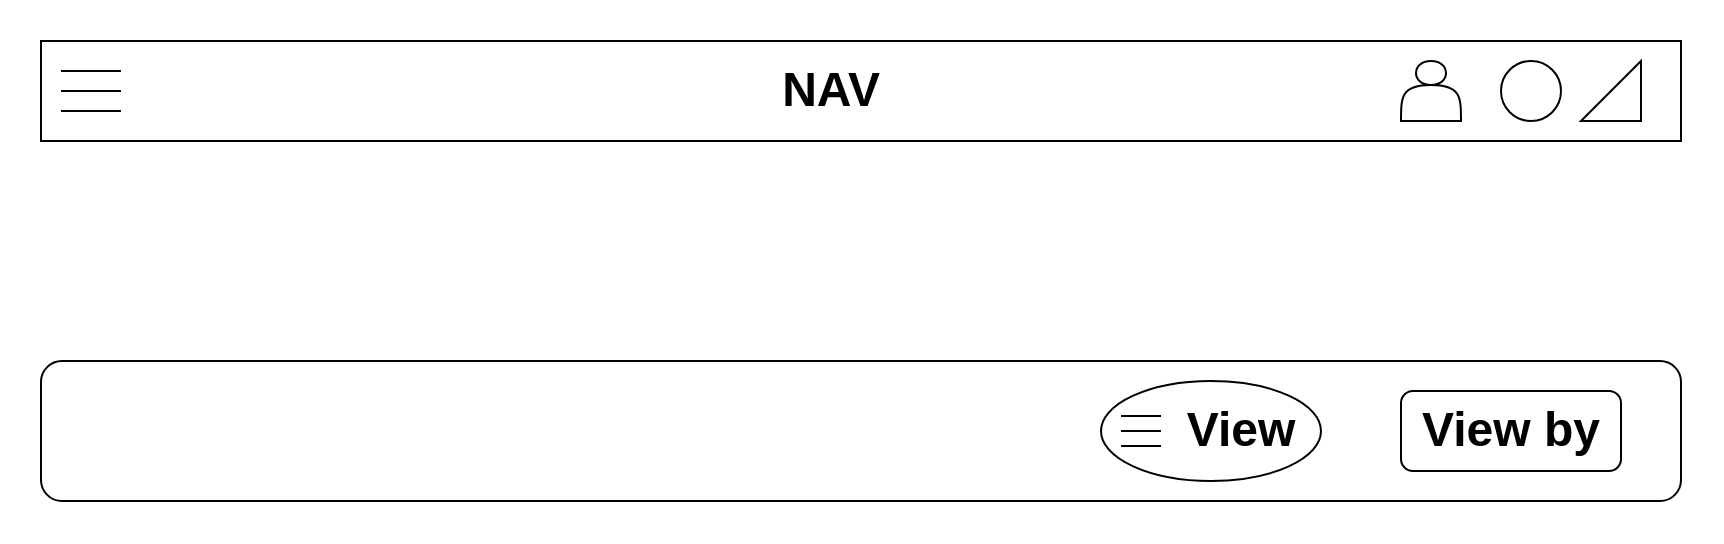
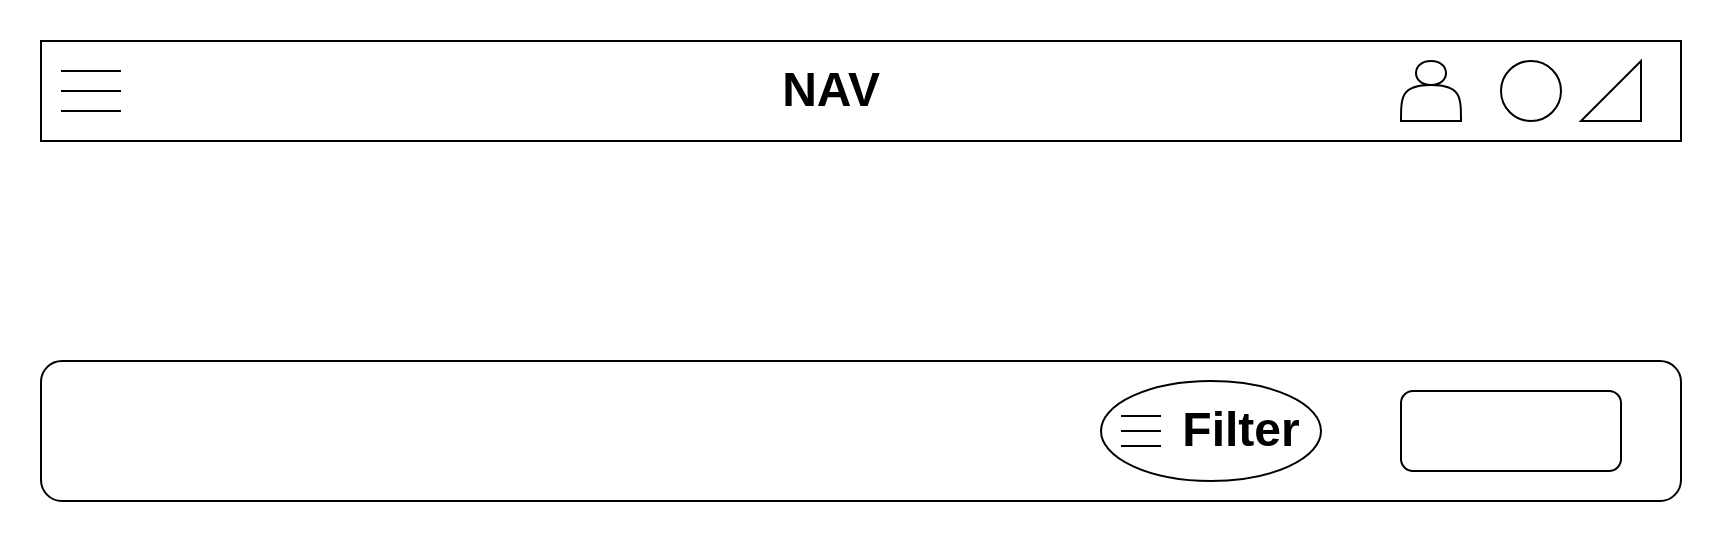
(1242, 431) -> (1242, 431)
(1511, 431) -> none
